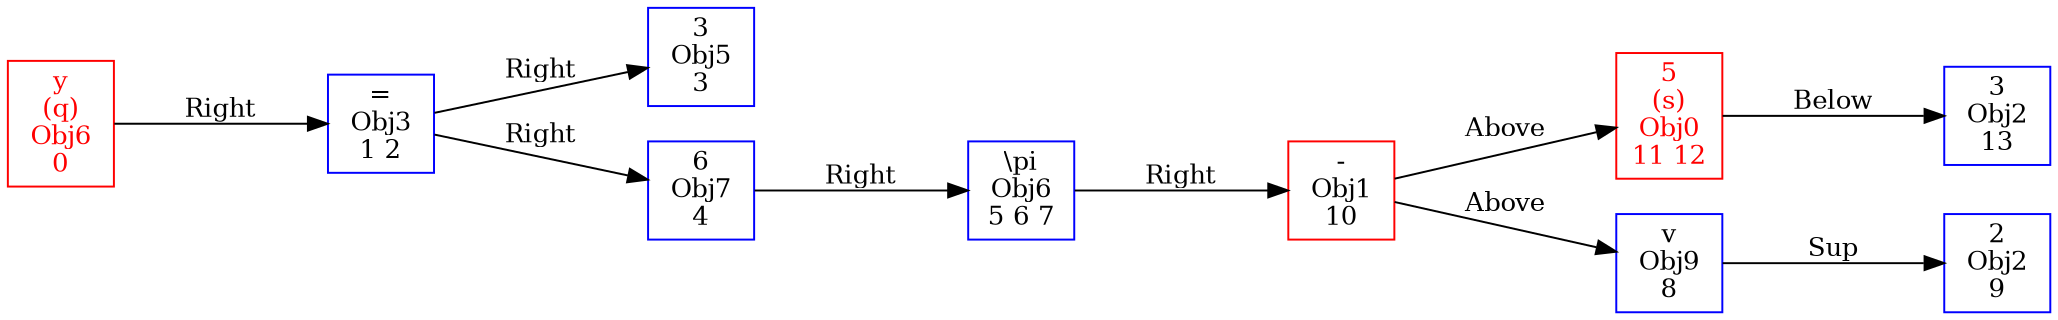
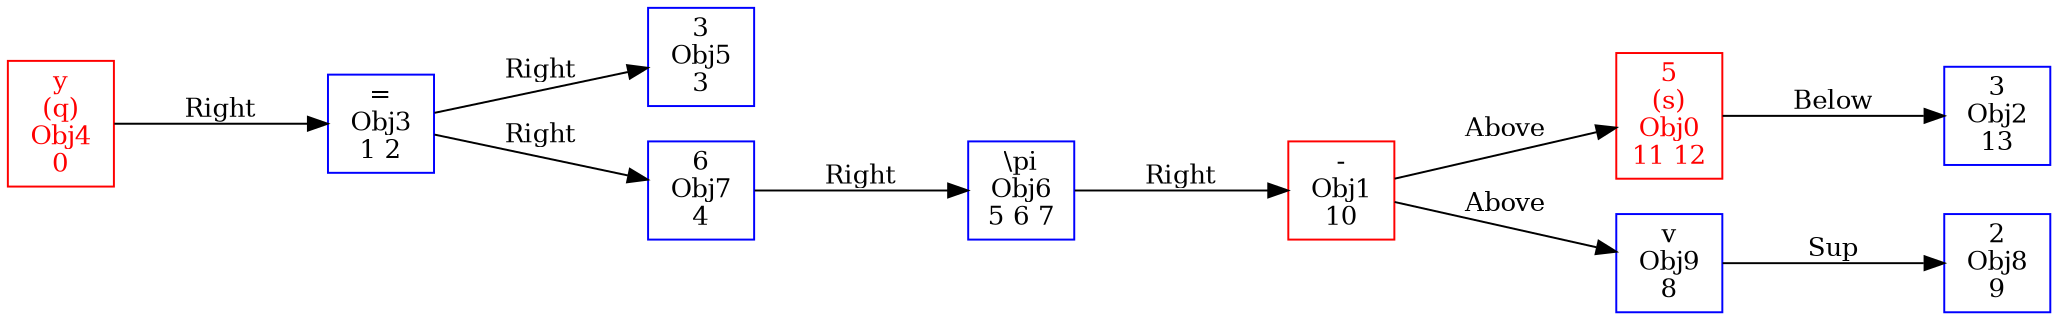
(61, 124) -> (61, 124)
(1997, 263) -> (1997, 263)
